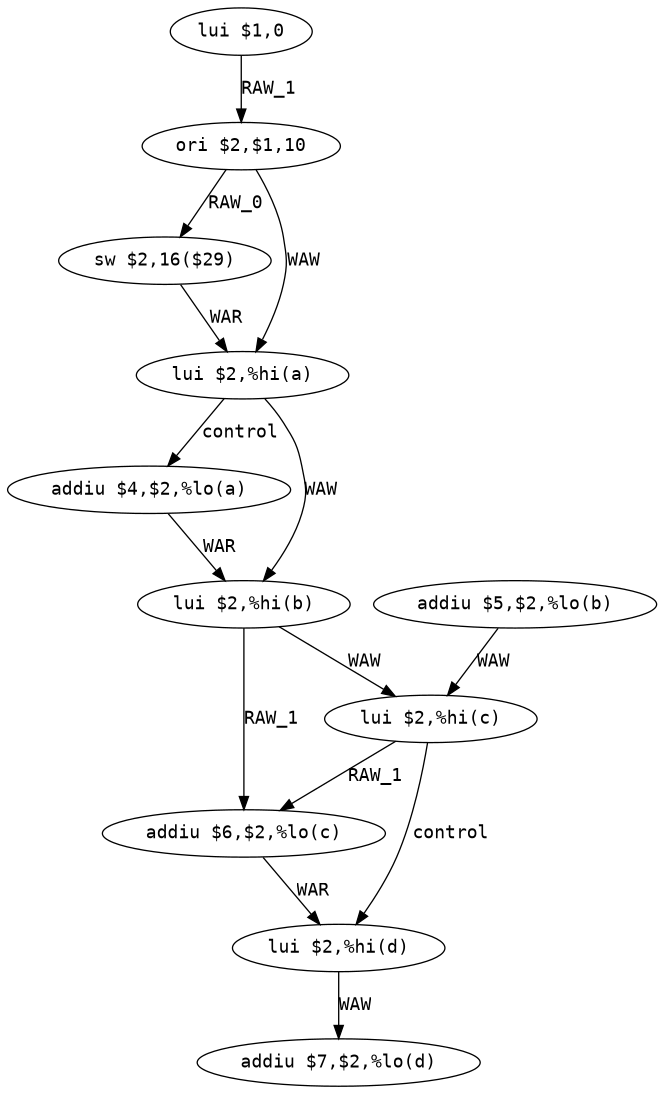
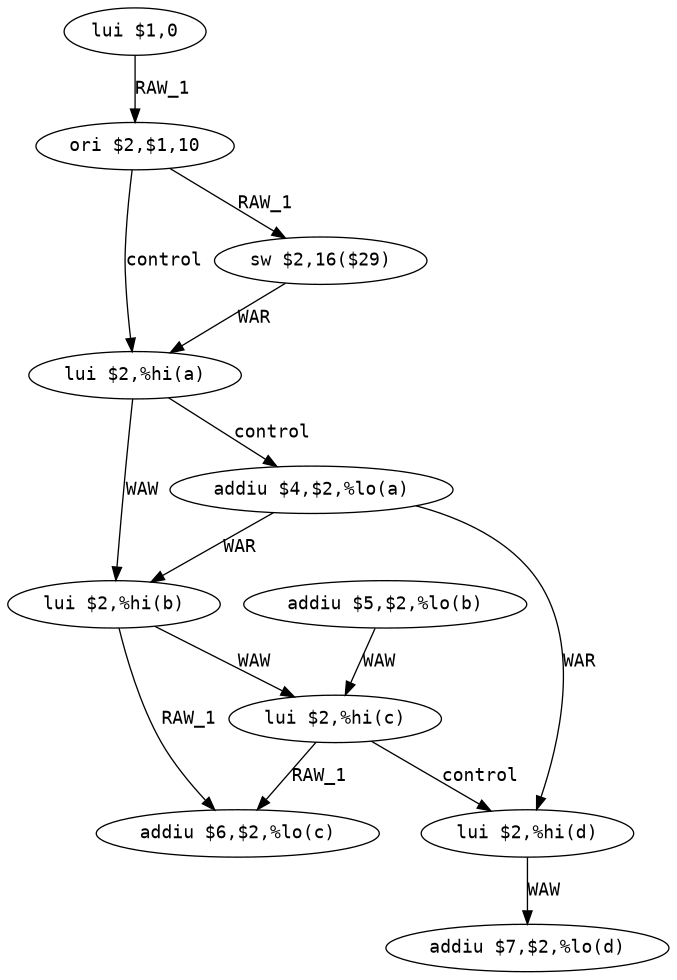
(236, 203) -> (265, 203)
(304, 261) -> (164, 261)
(287, 886) -> (554, 616)
